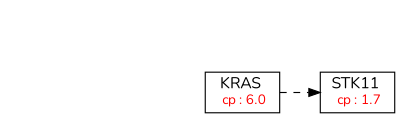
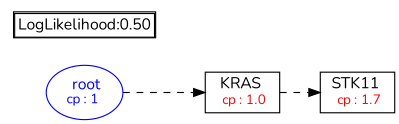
none -> (85, 25)
none -> (85, 92)
(245, 100) -> (245, 100)
